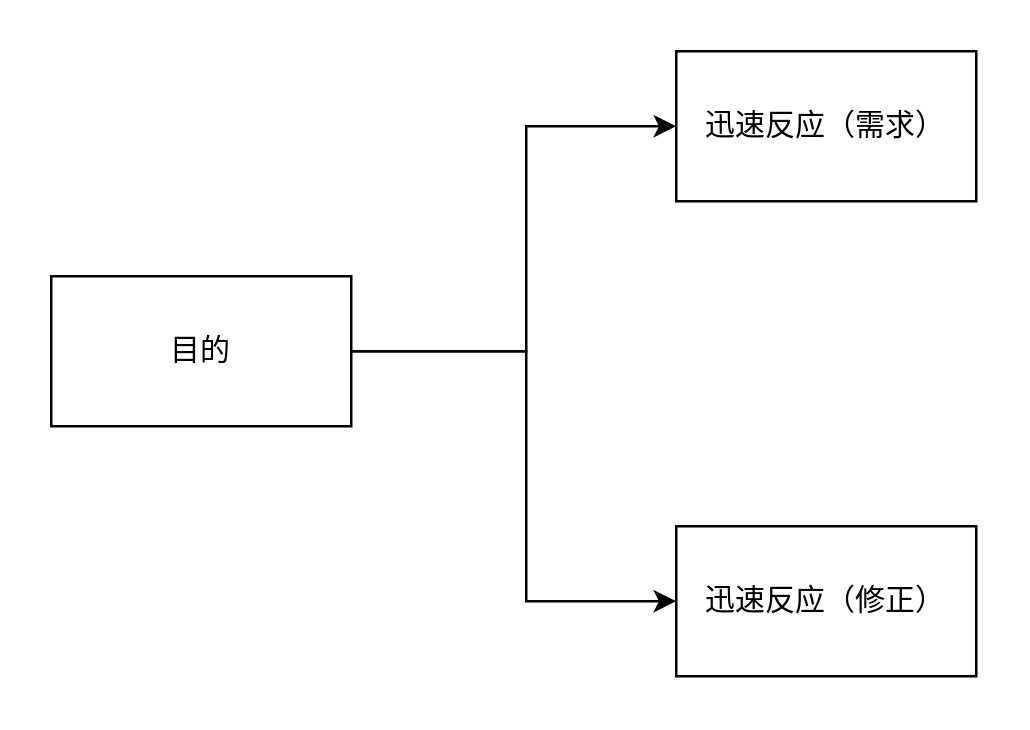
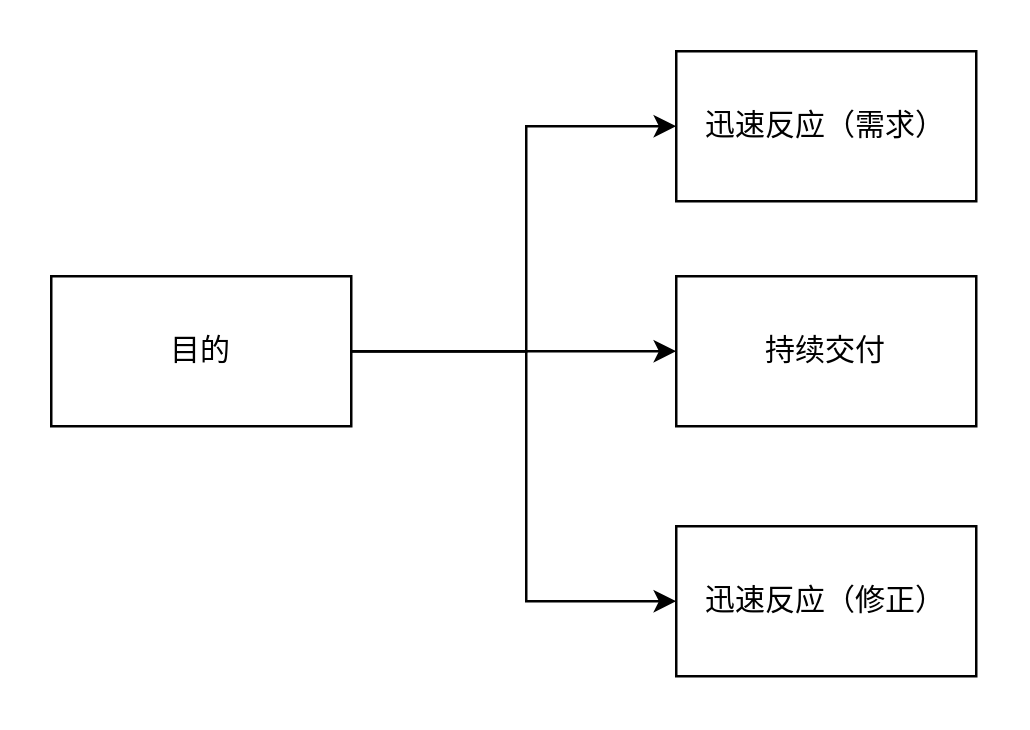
none -> (595, 351)
none -> (826, 351)
